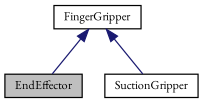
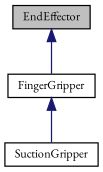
(66, 56) -> (52, 58)
